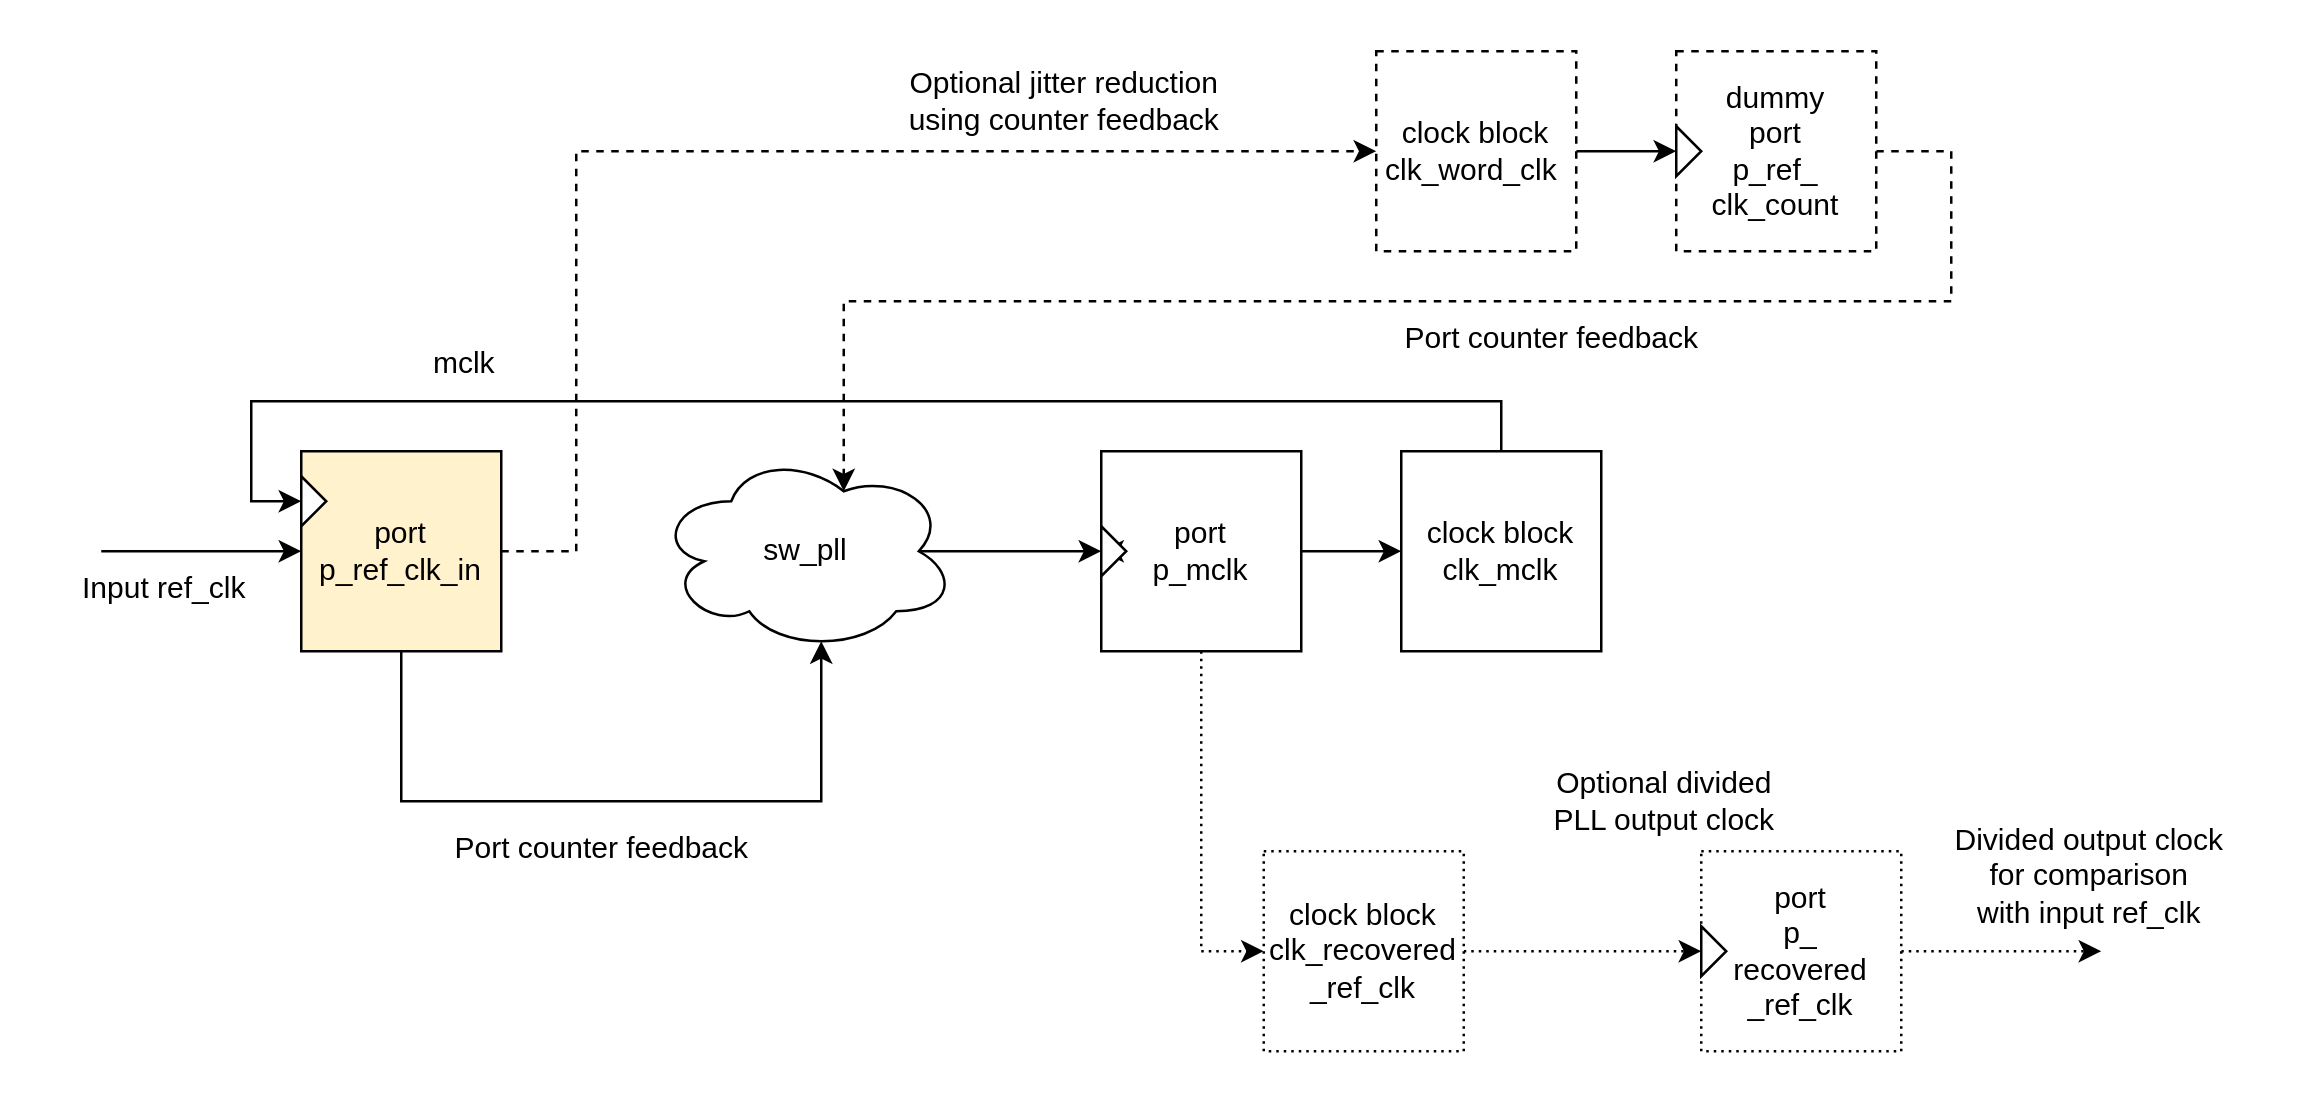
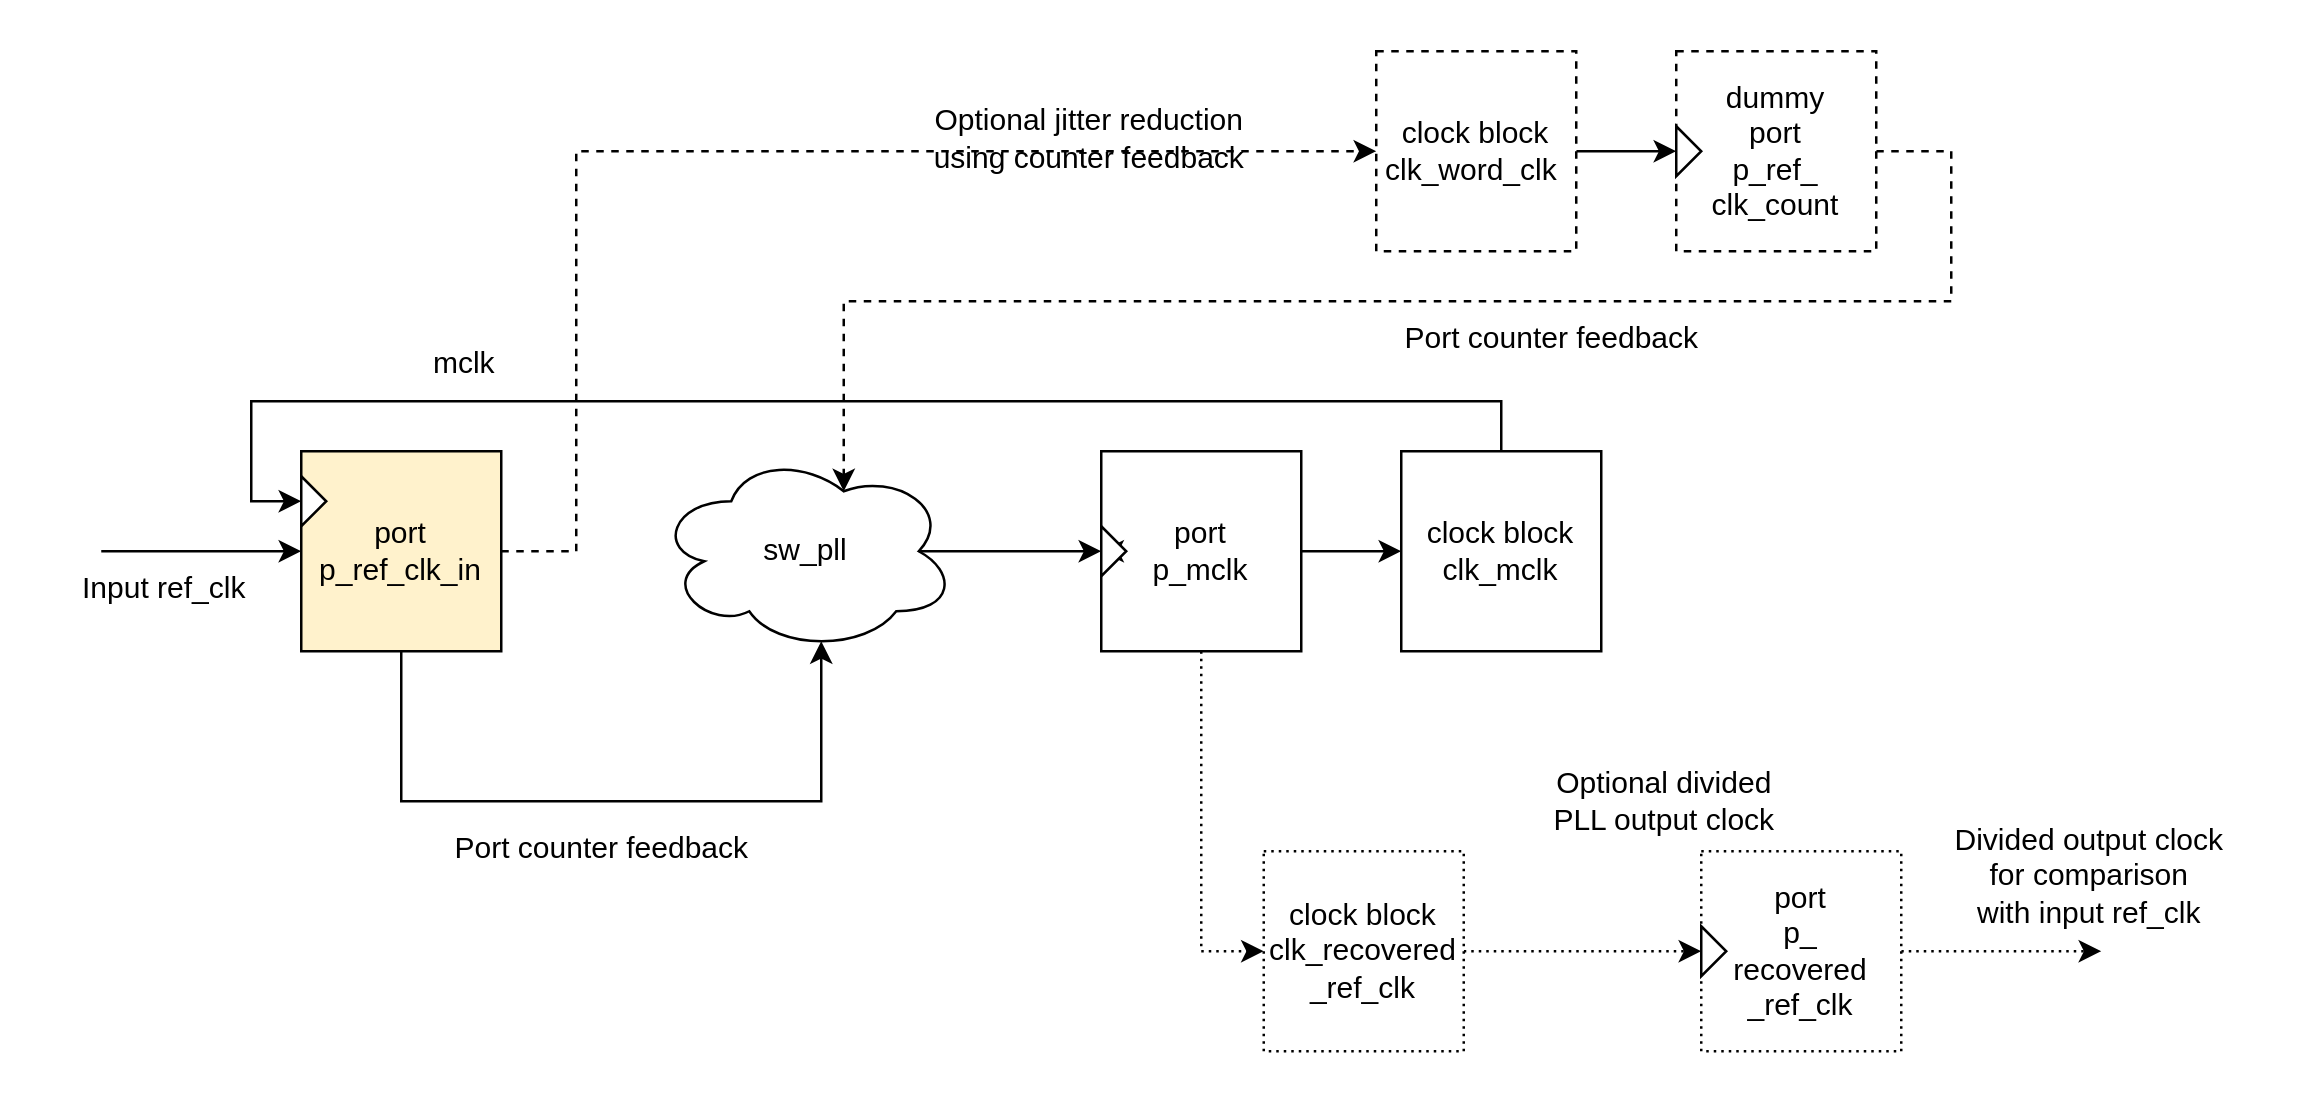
(1064, 101) -> (1089, 139)
